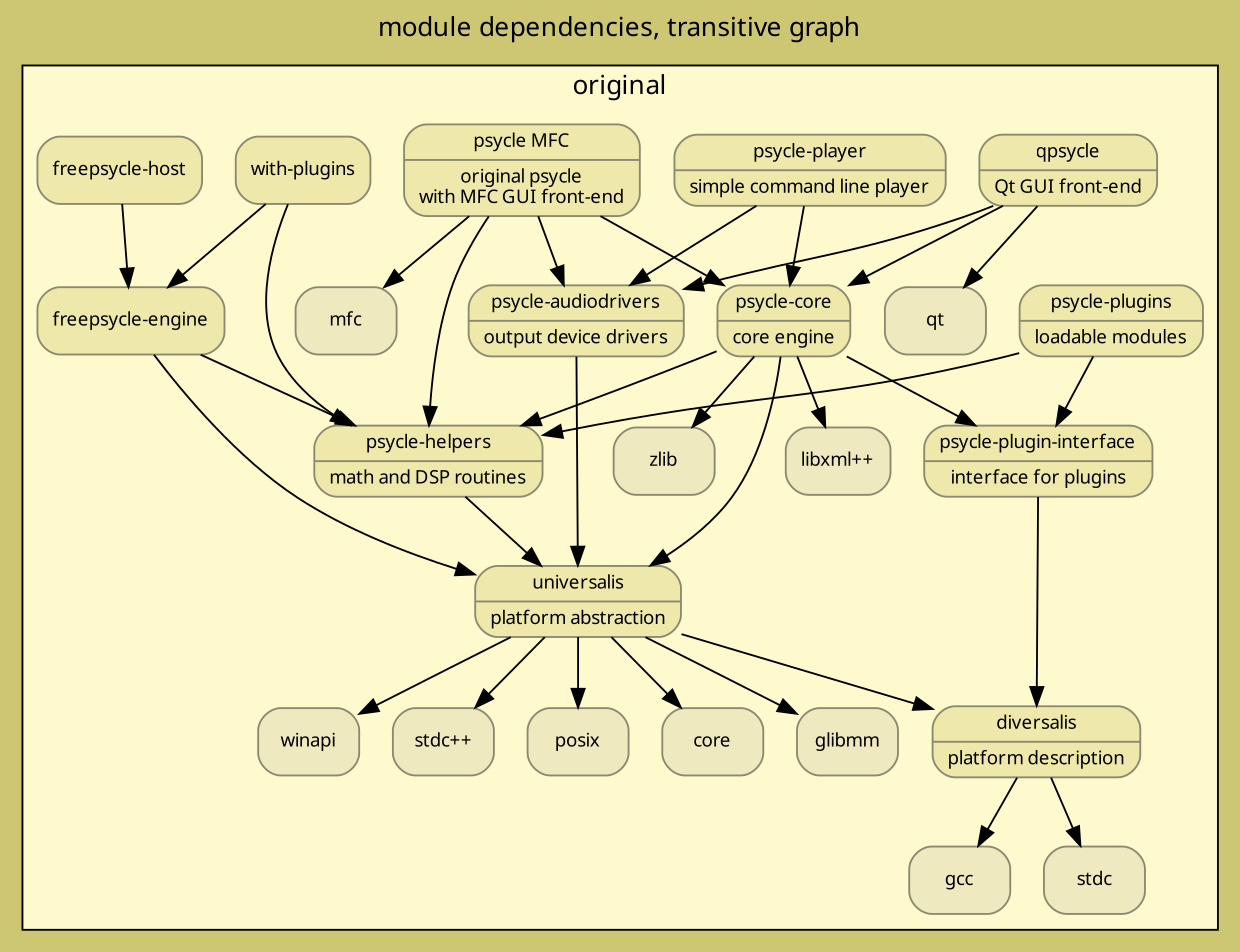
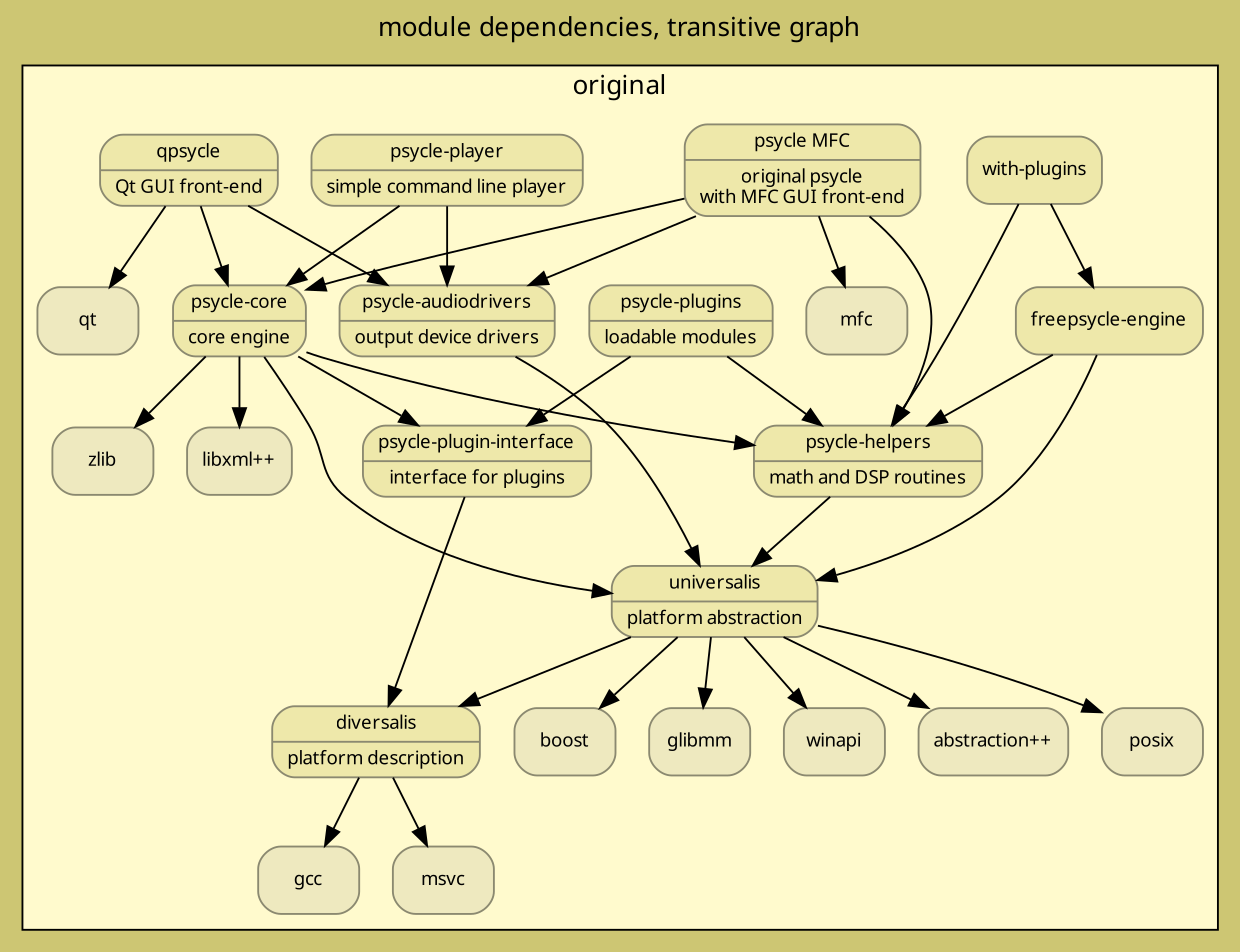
(120, 170) -> none
(443, 742) -> (993, 742)
(713, 742) -> (565, 742)
(1094, 880) -> (443, 880)
